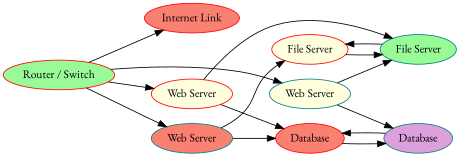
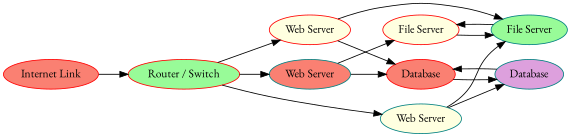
(122, 48) -> (109, 74)
